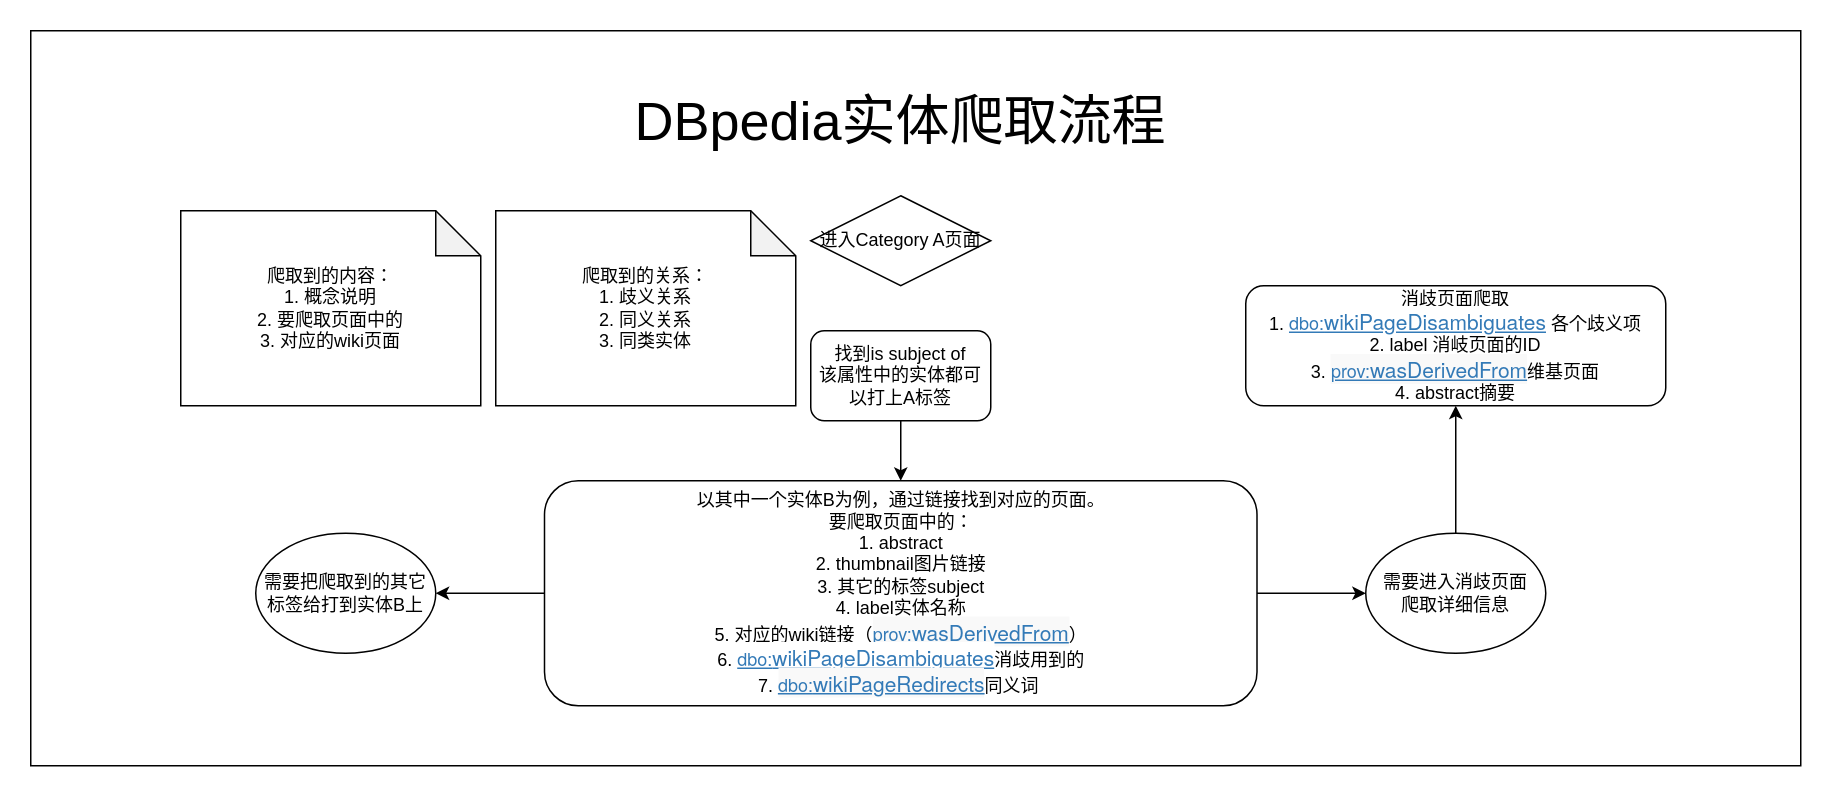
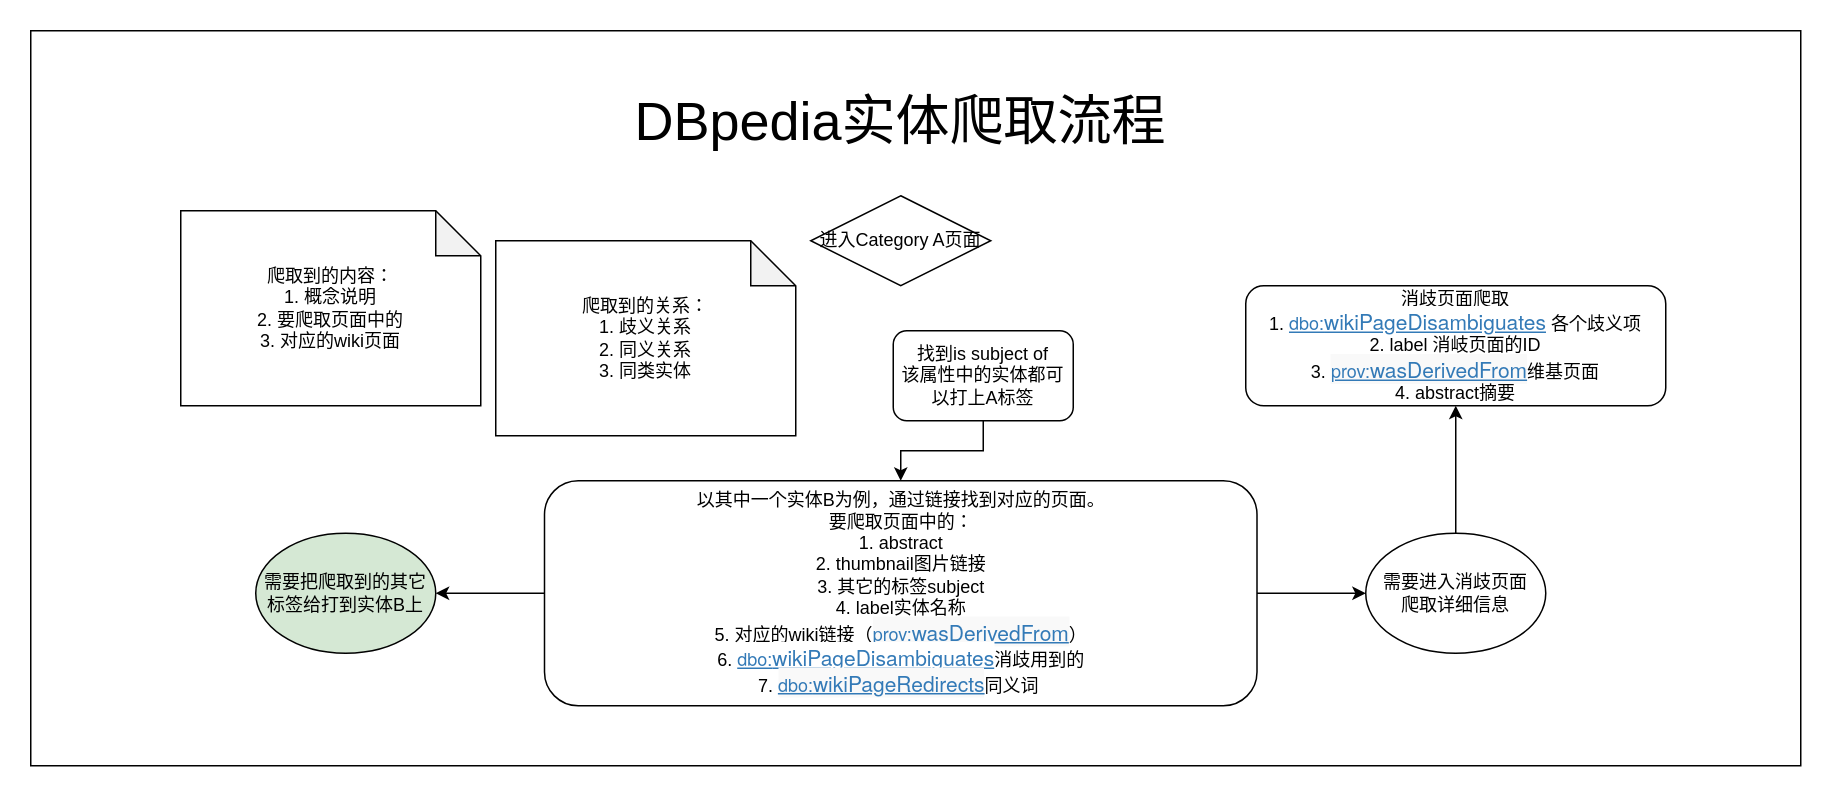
(646, 308) -> (646, 338)
(901, 376) -> (983, 376)
(346, 593) -> (346, 593)
